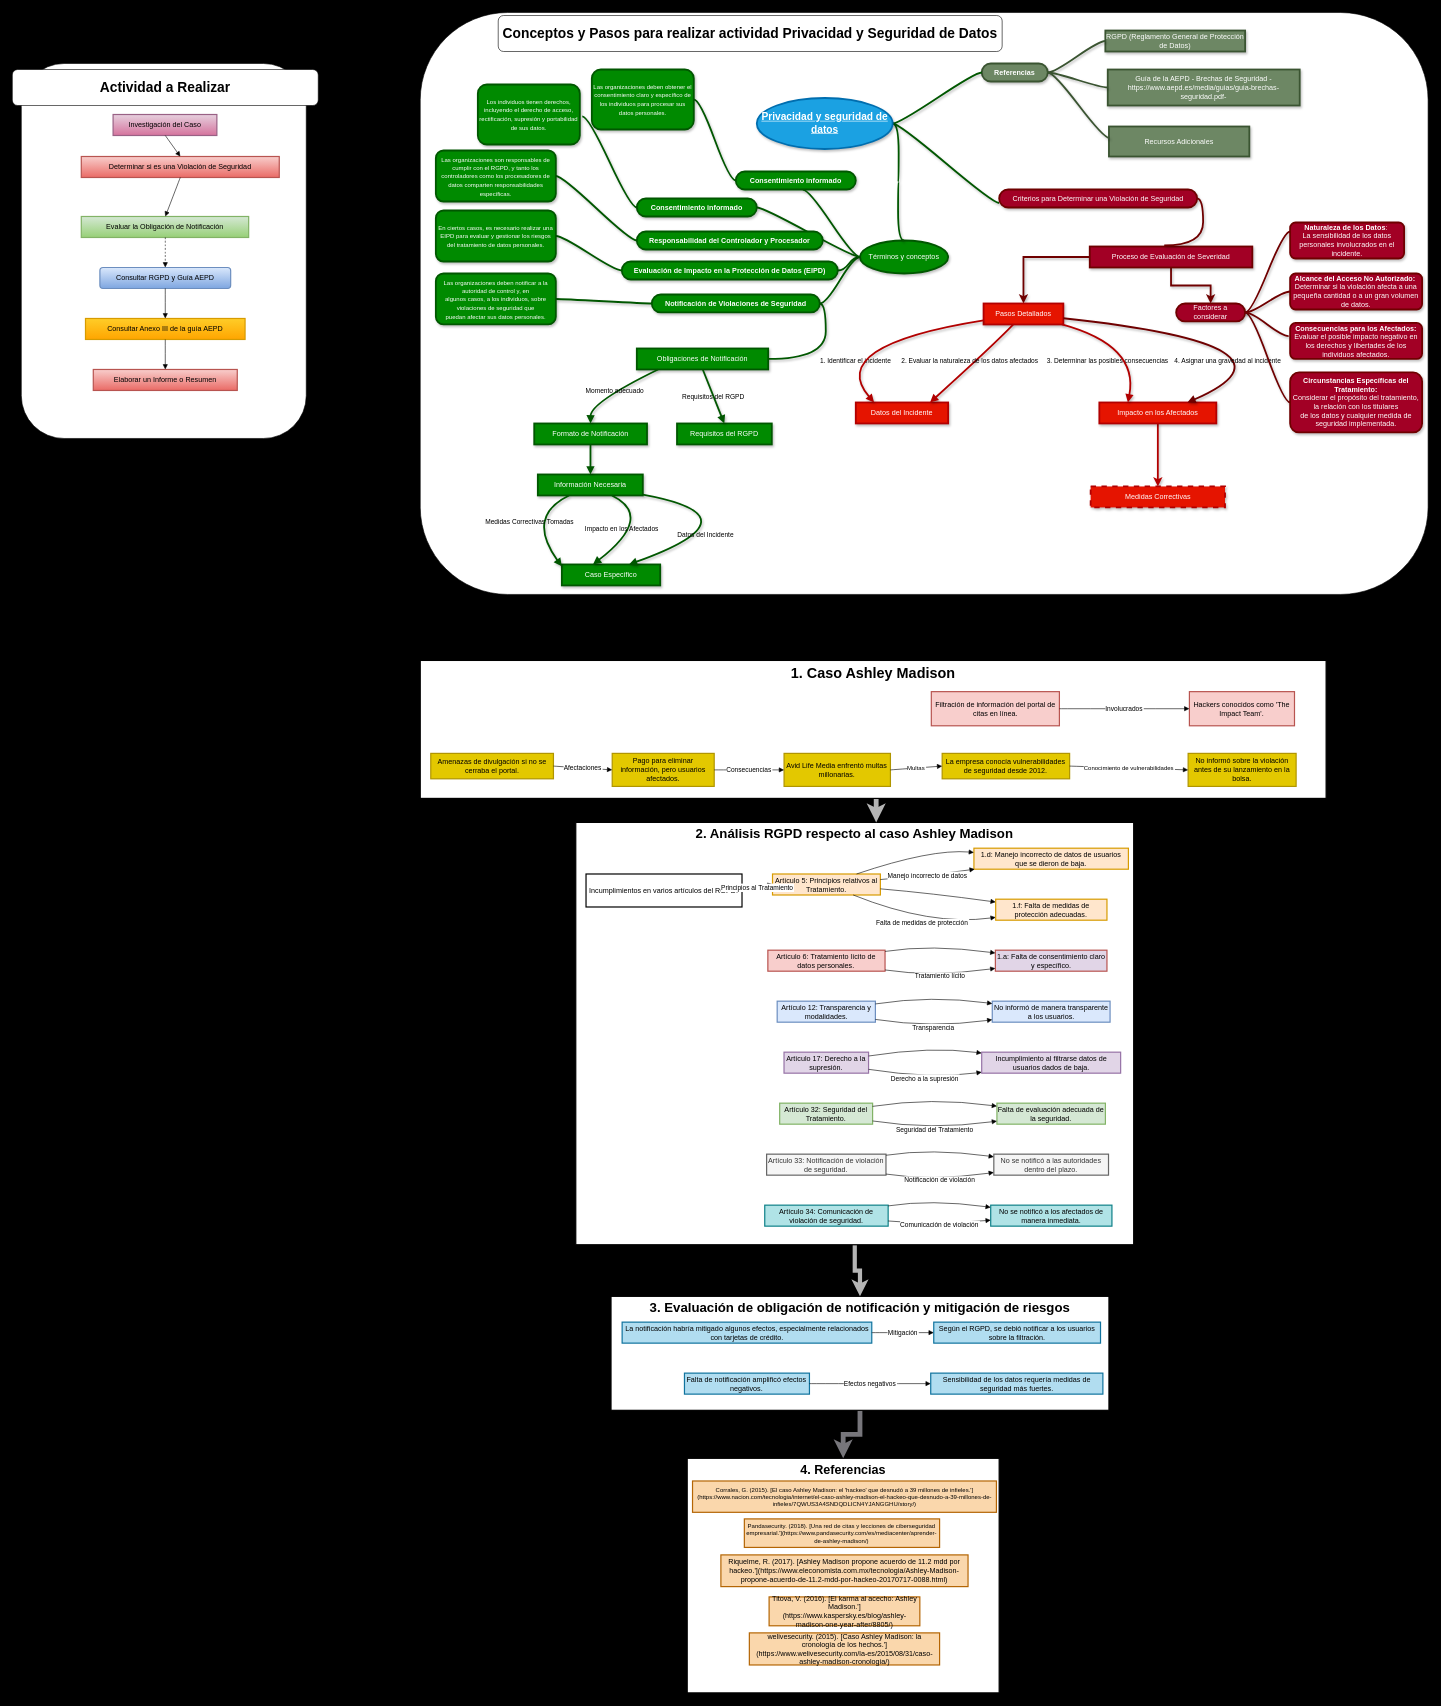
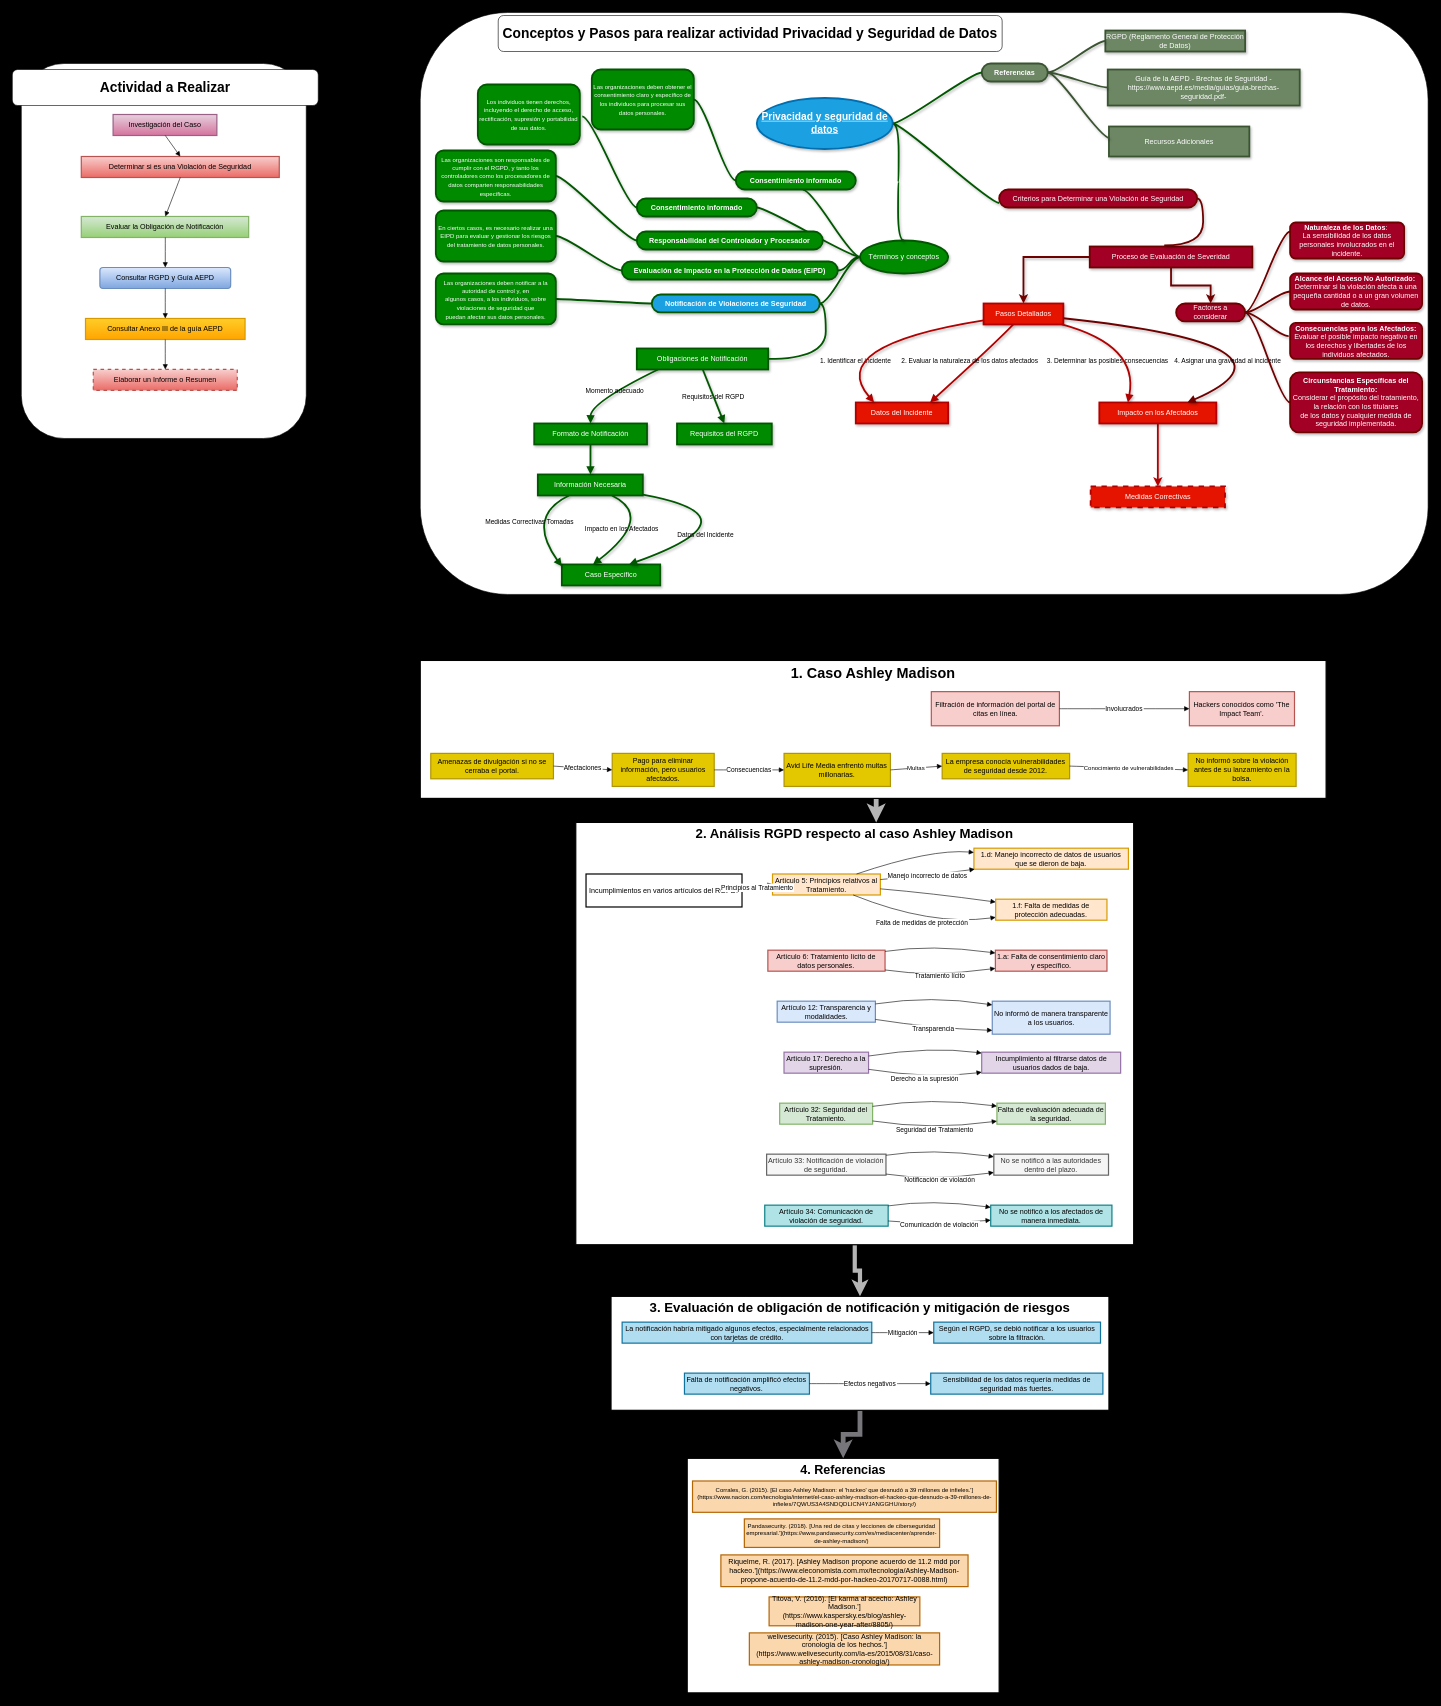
(165, 250) -> (165, 250)
(736, 303) -> (736, 303)
(165, 380) -> (165, 380)
(1051, 961) -> (1051, 961)
(1051, 1012) -> (1051, 1018)
